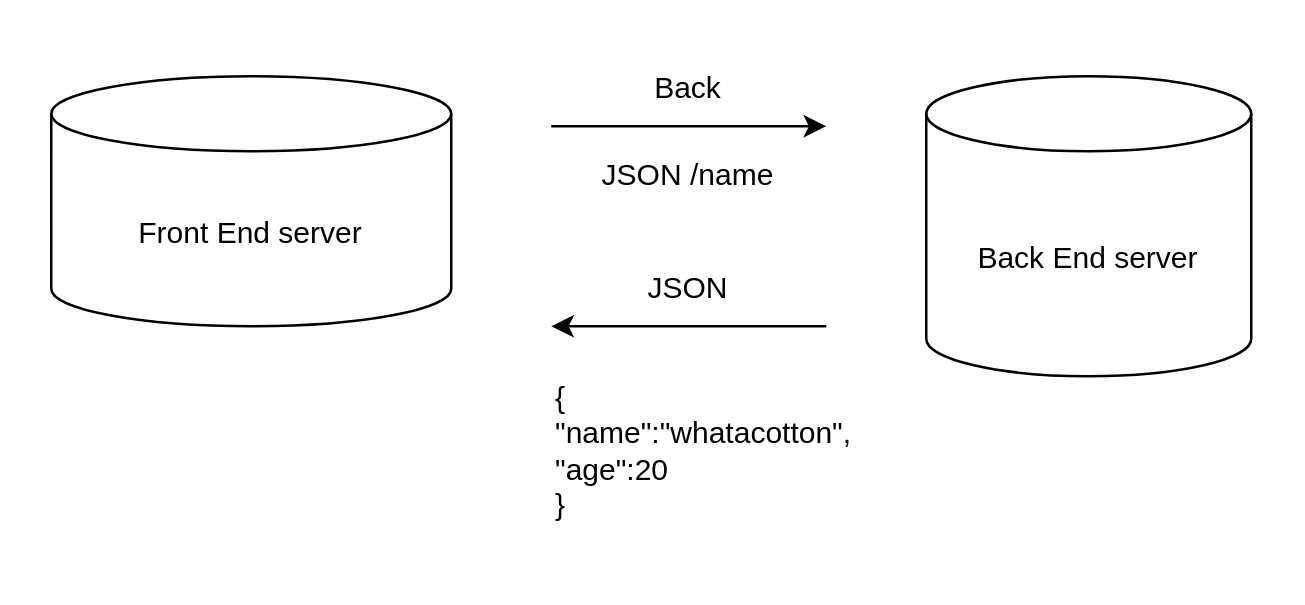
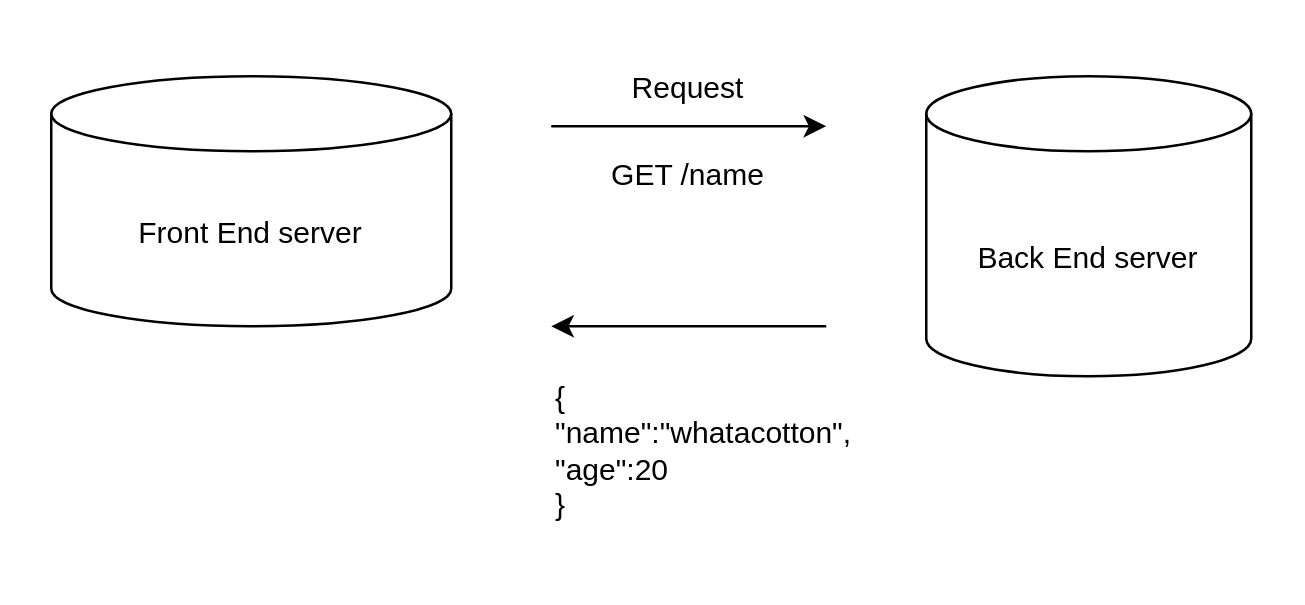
(689, 89) -> (689, 89)
(689, 176) -> (689, 176)
(689, 289) -> none
